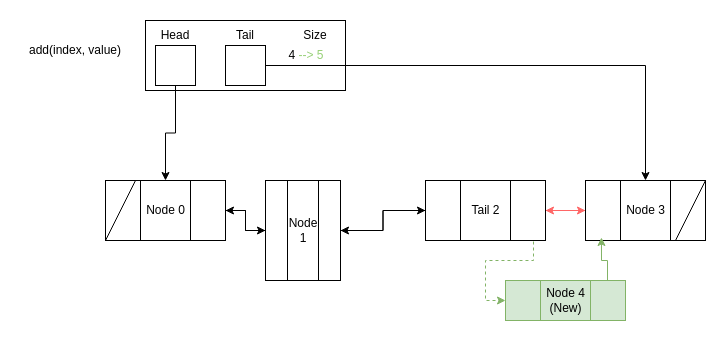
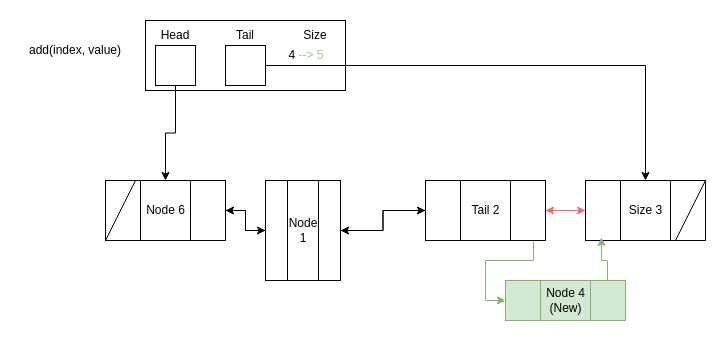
(166, 211) -> (166, 211)
(646, 211) -> (646, 211)
(492, 261) -> (492, 261)
